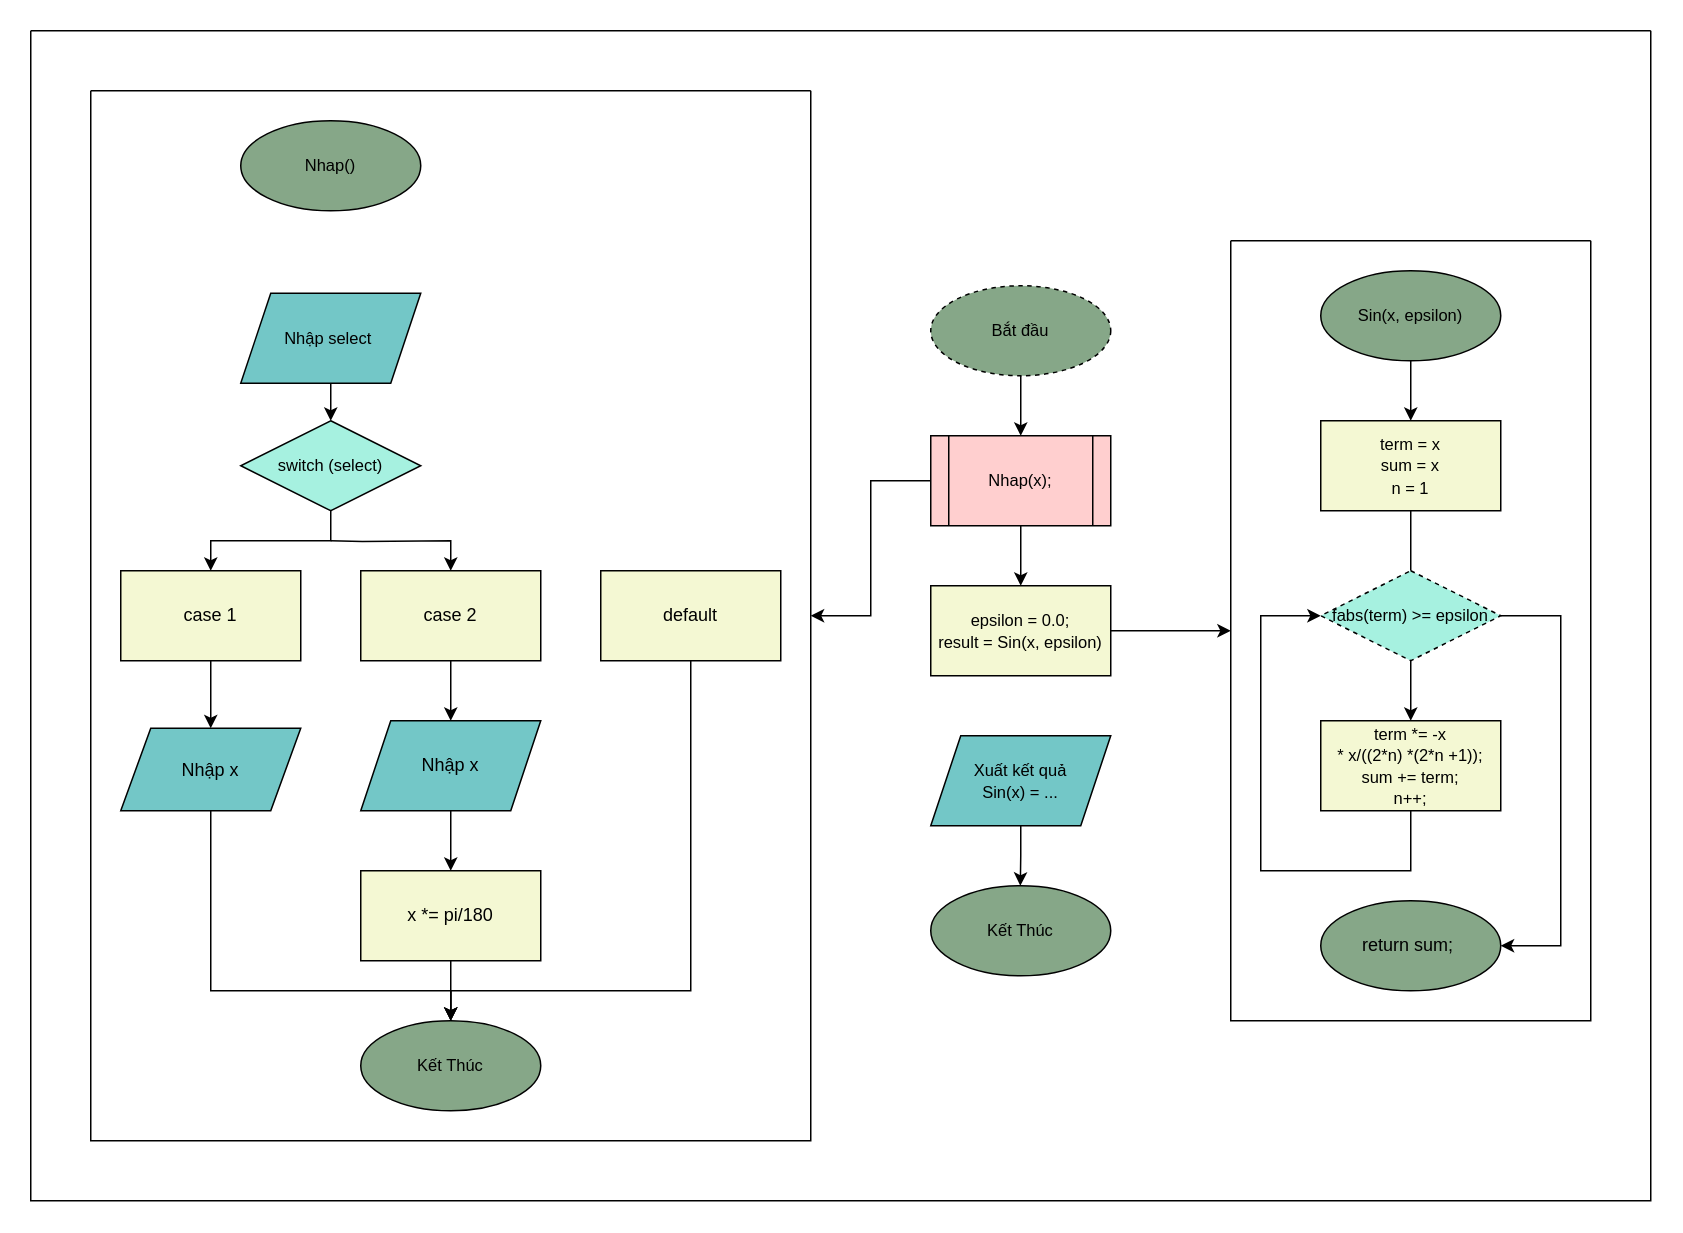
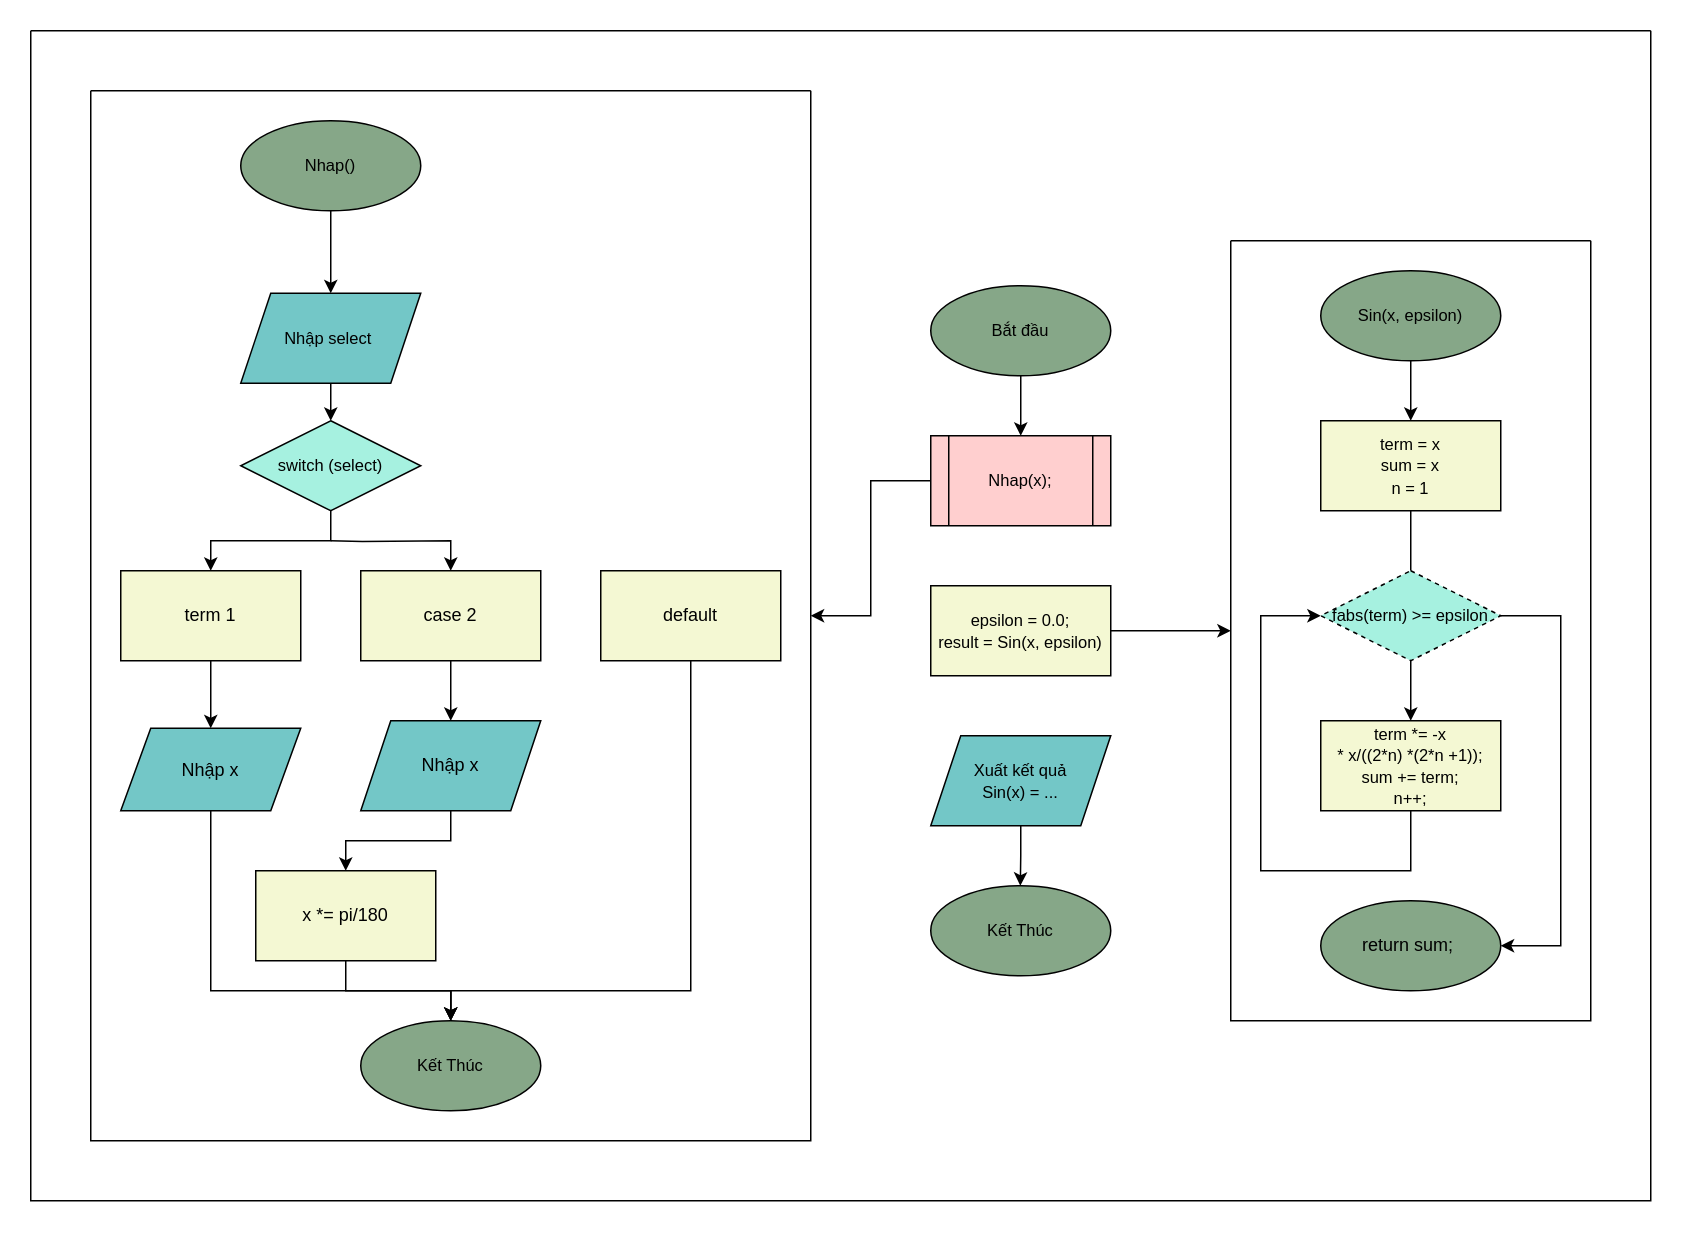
none -> (331, 247)
(1021, 331) -> (1021, 331)
(1021, 551) -> none
(211, 616) -> (211, 616)
(451, 916) -> (346, 916)
